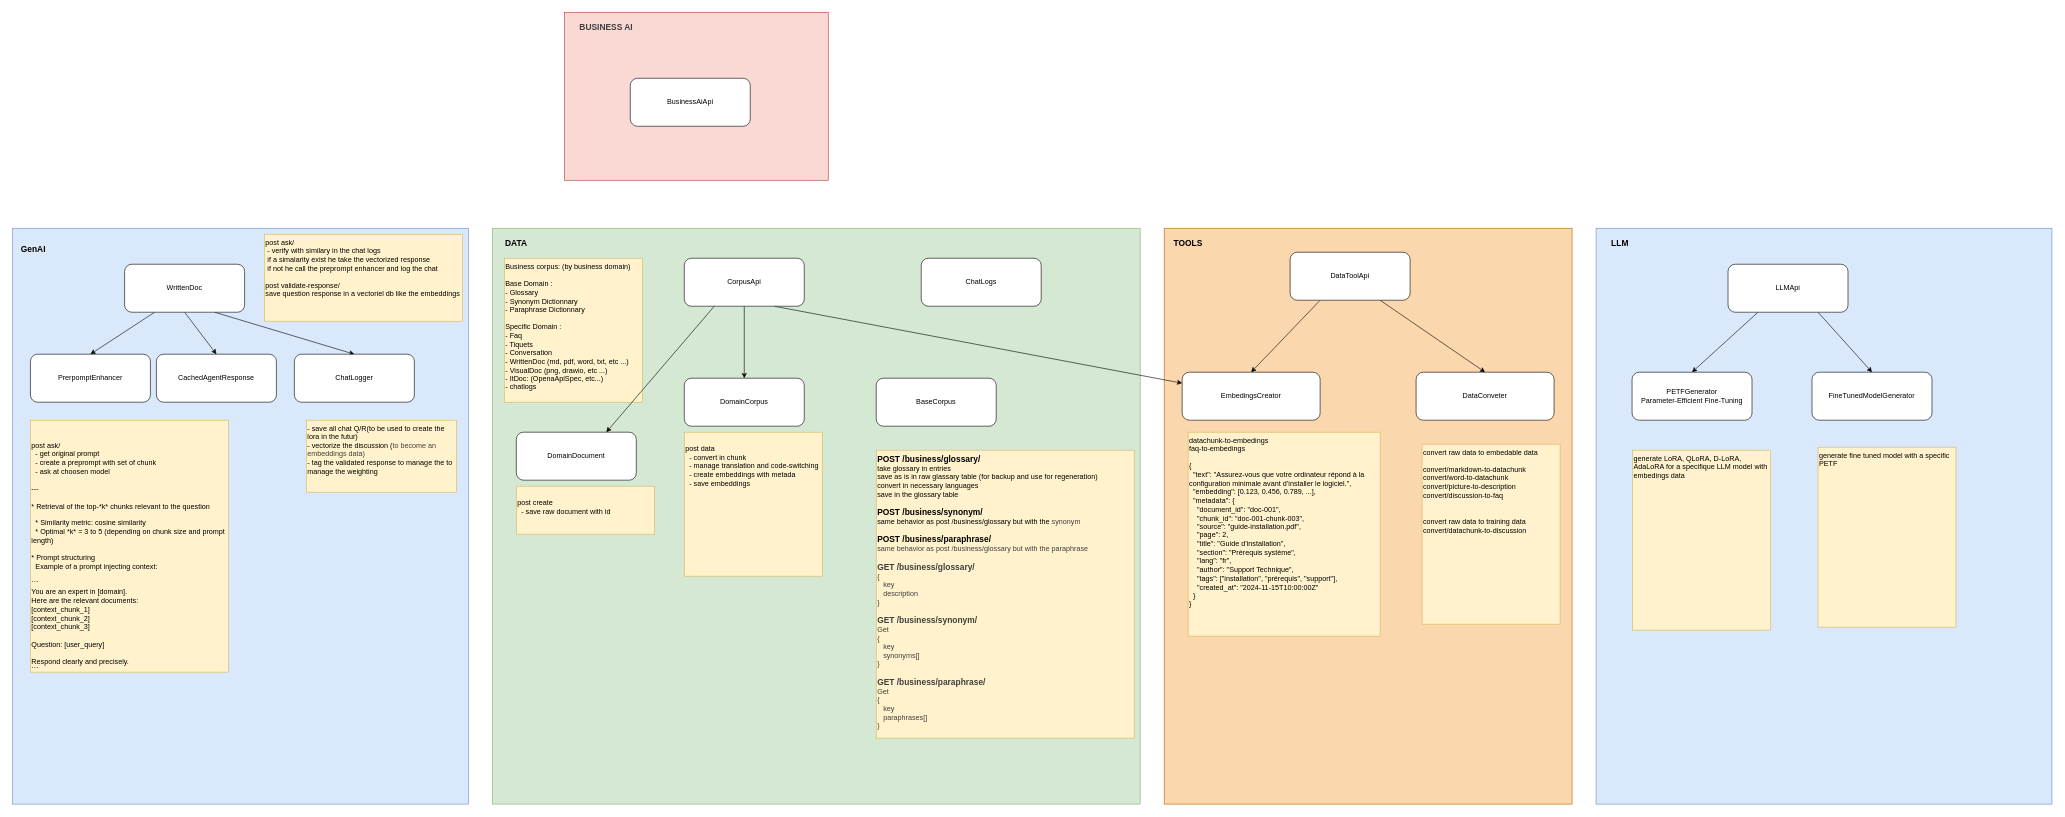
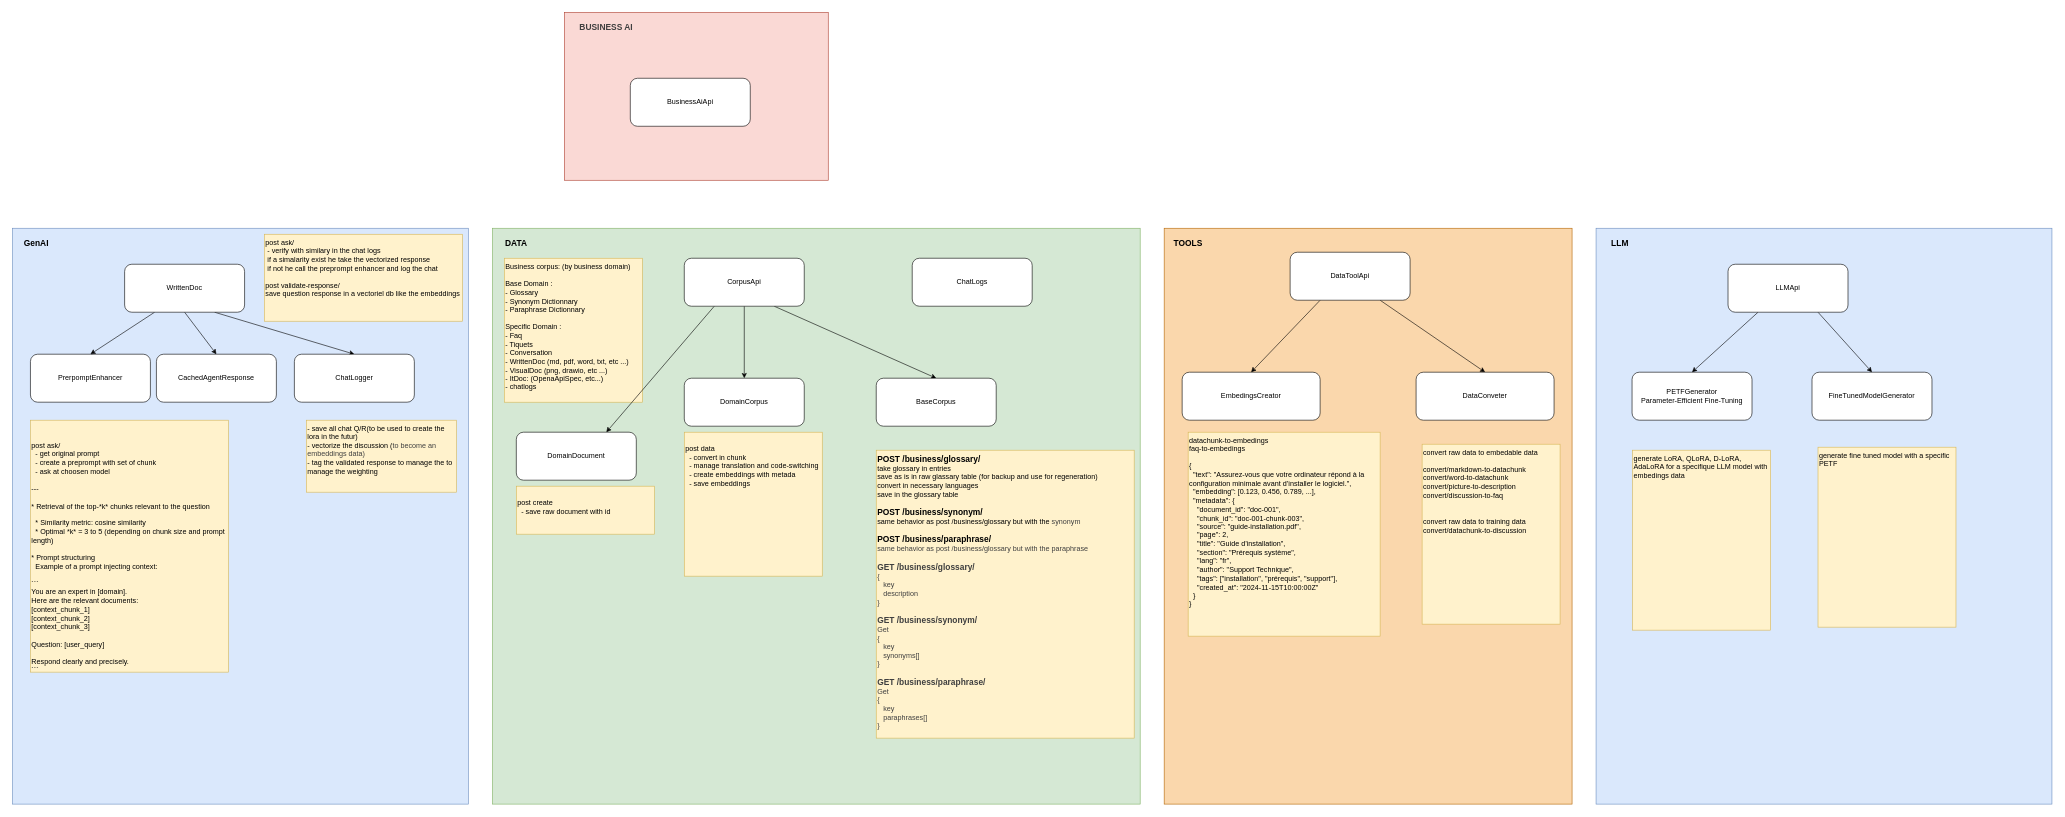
(33, 249) -> (36, 243)
(981, 282) -> (972, 282)
(978, 345) -> (855, 342)
